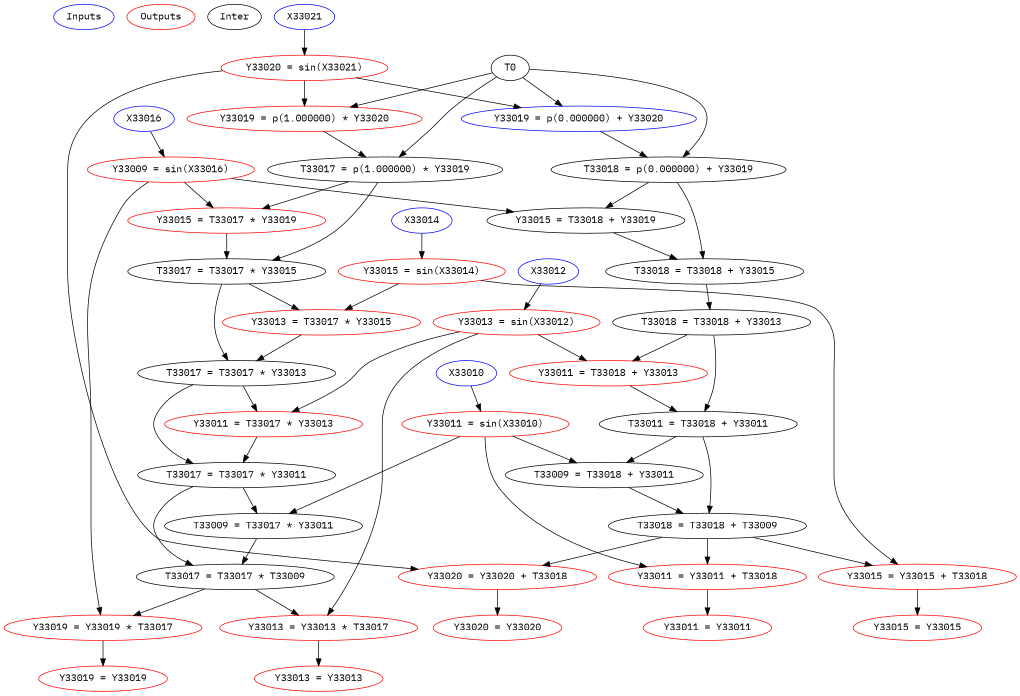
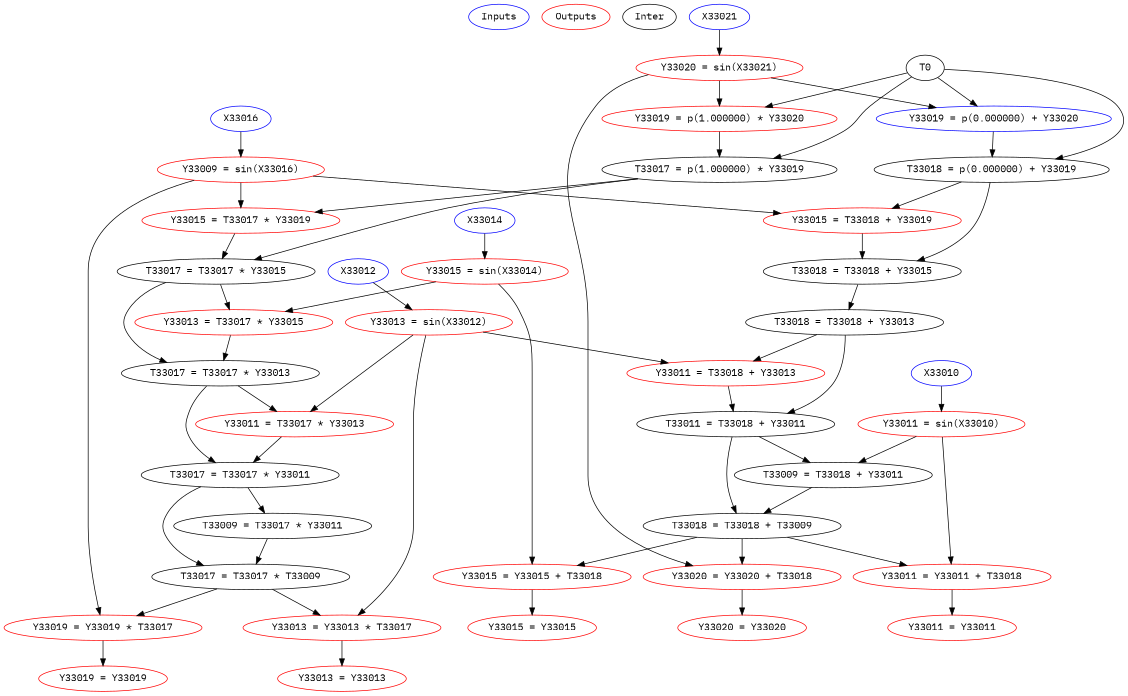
(586, 221) -> (862, 221)
(378, 473) -> none
